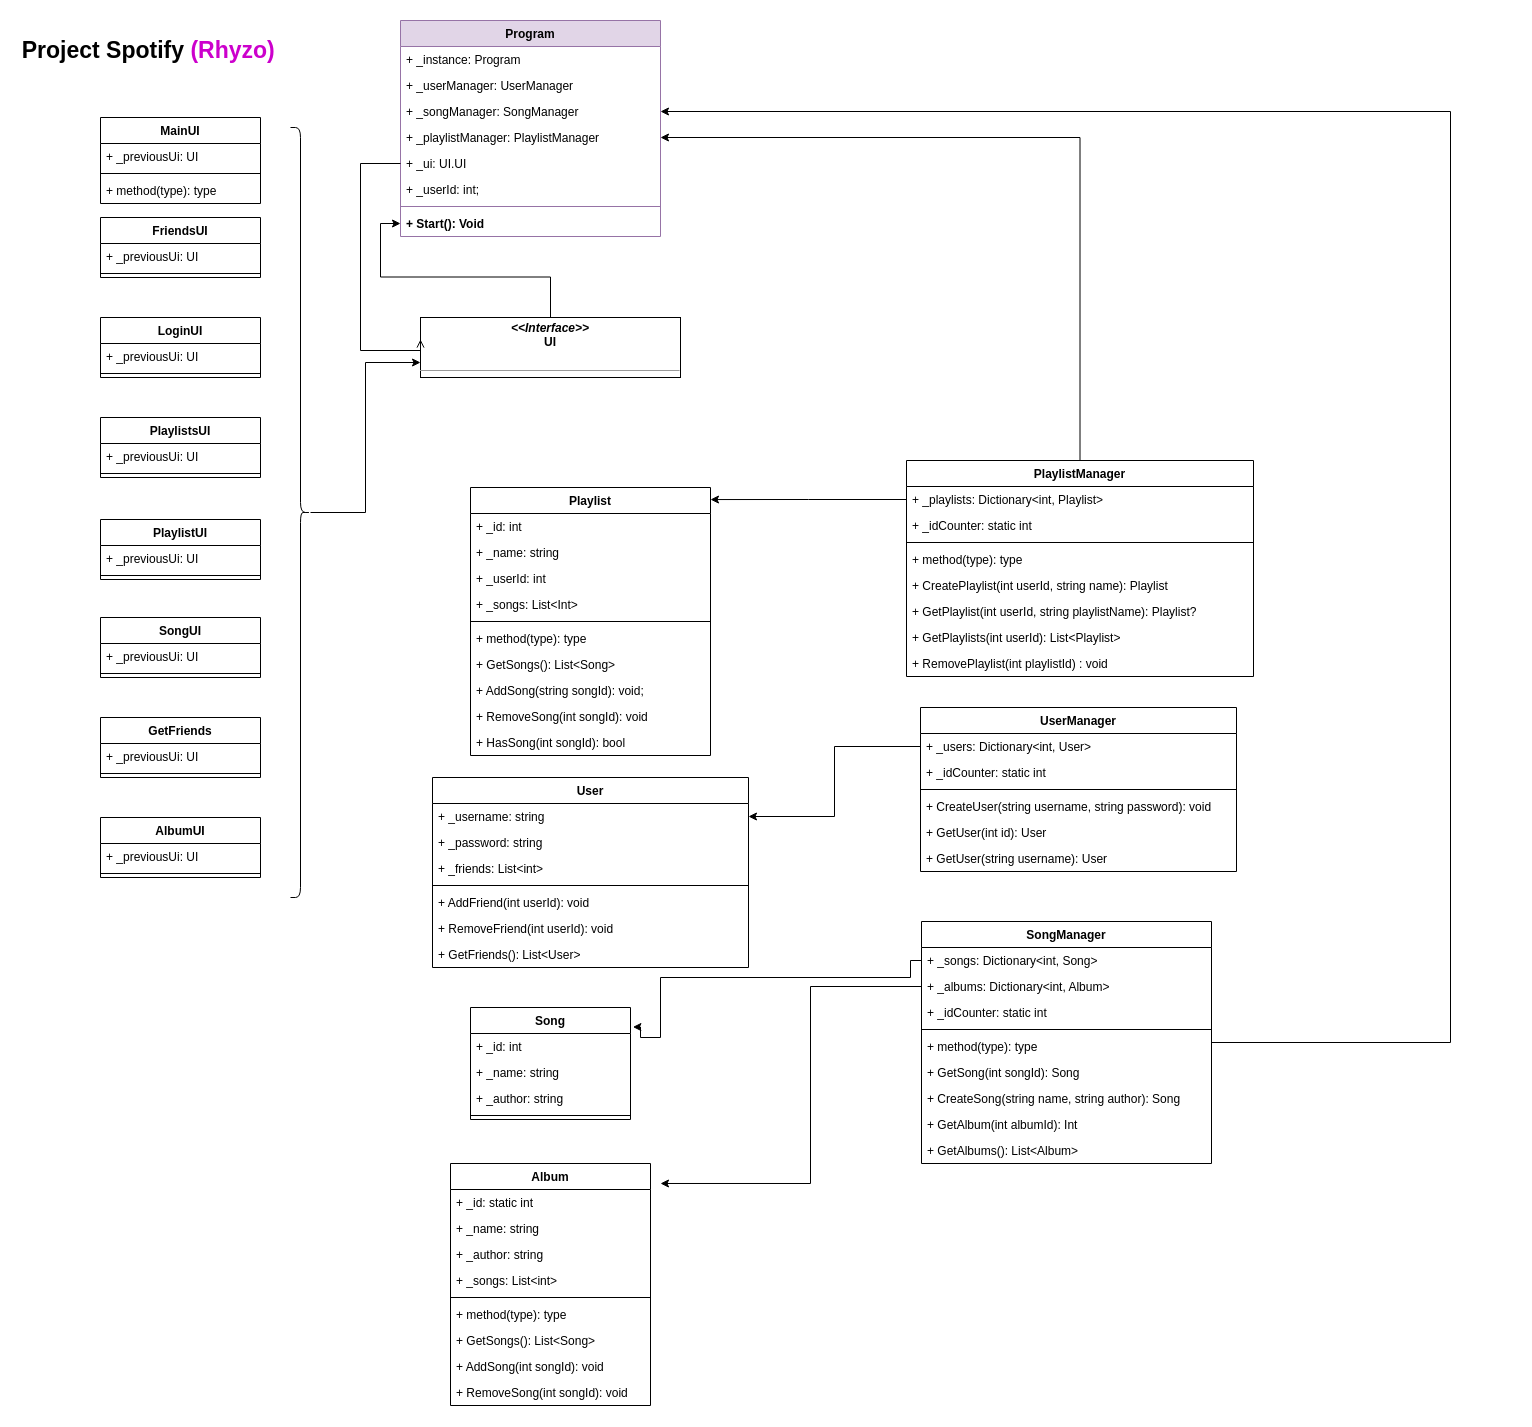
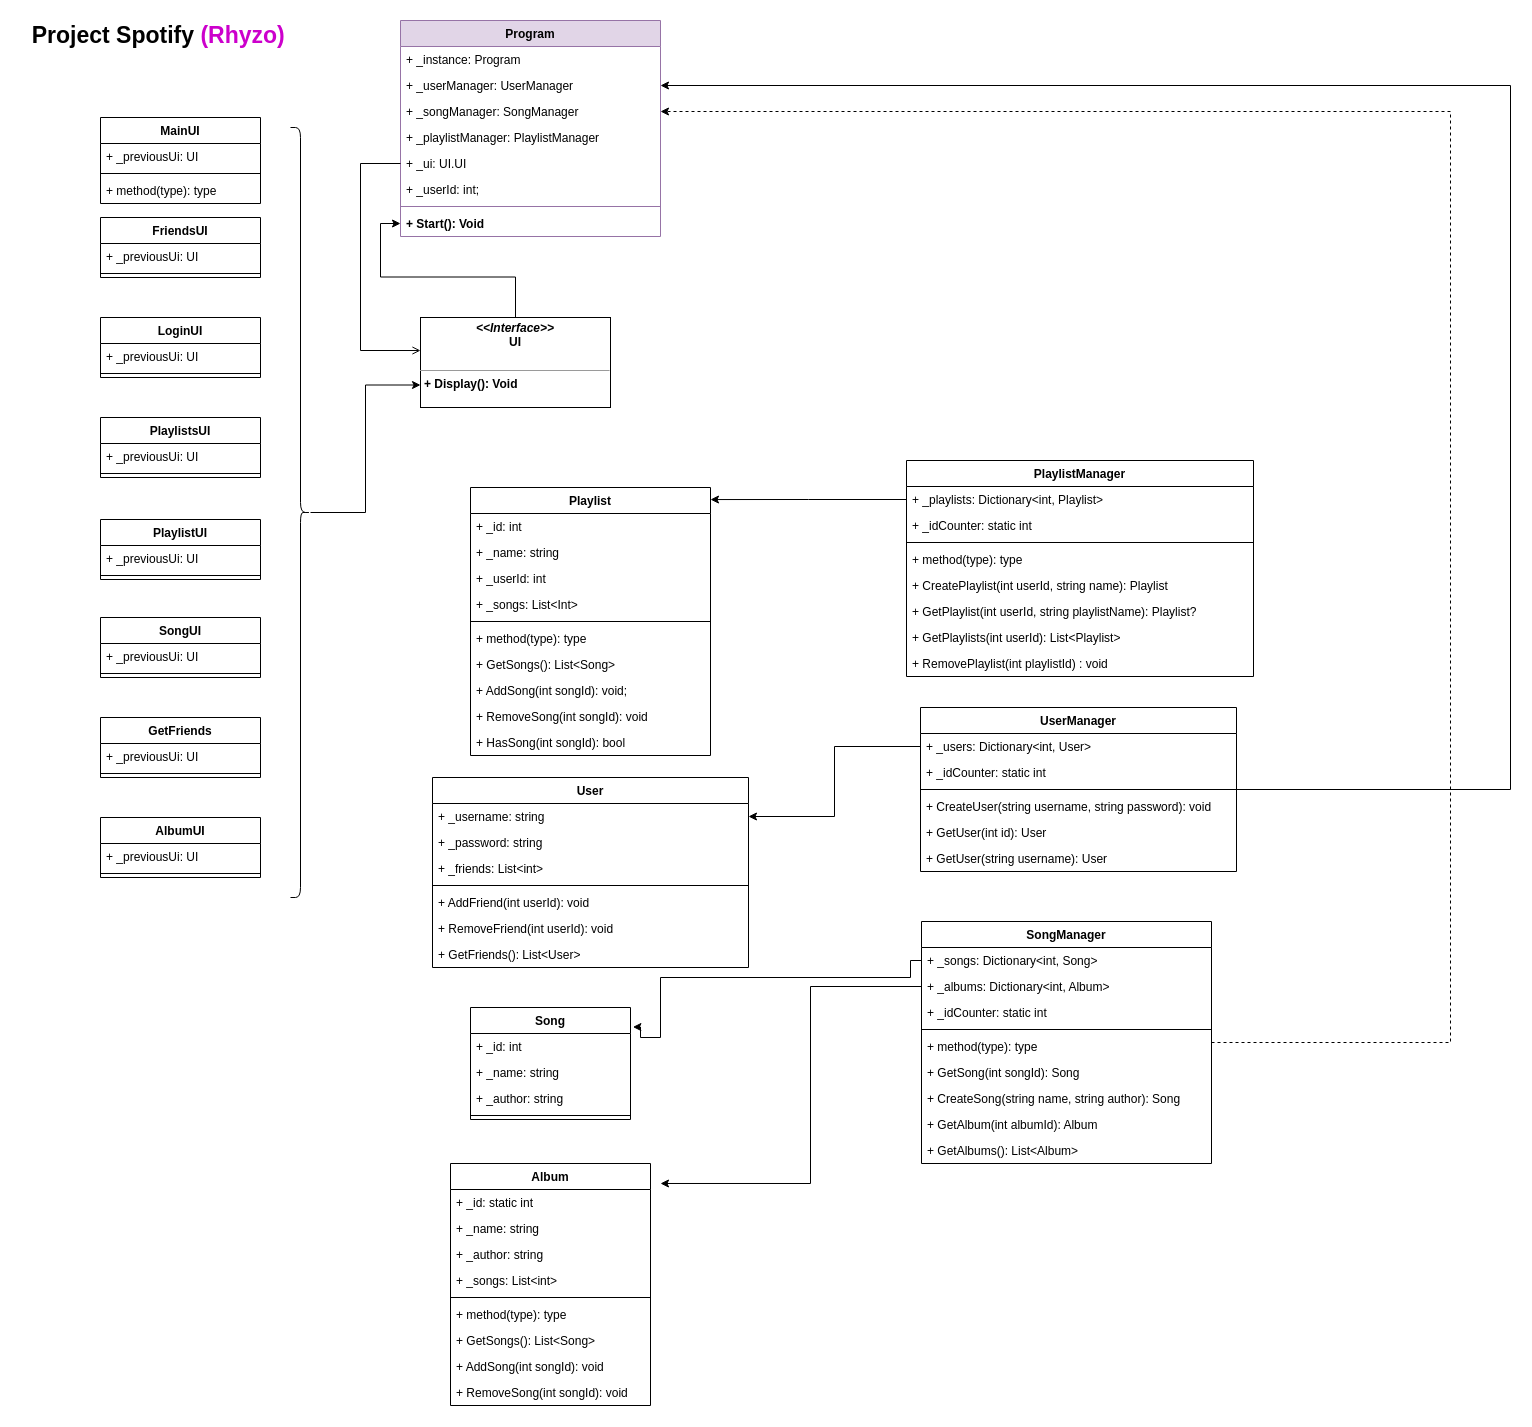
(146, 51) -> (156, 36)
(1035, 138) -> none
none -> (1511, 153)
(1451, 305) -> (1451, 305)
(551, 348) -> (516, 363)
(569, 691) -> (559, 691)
(1010, 1125) -> (1015, 1125)
